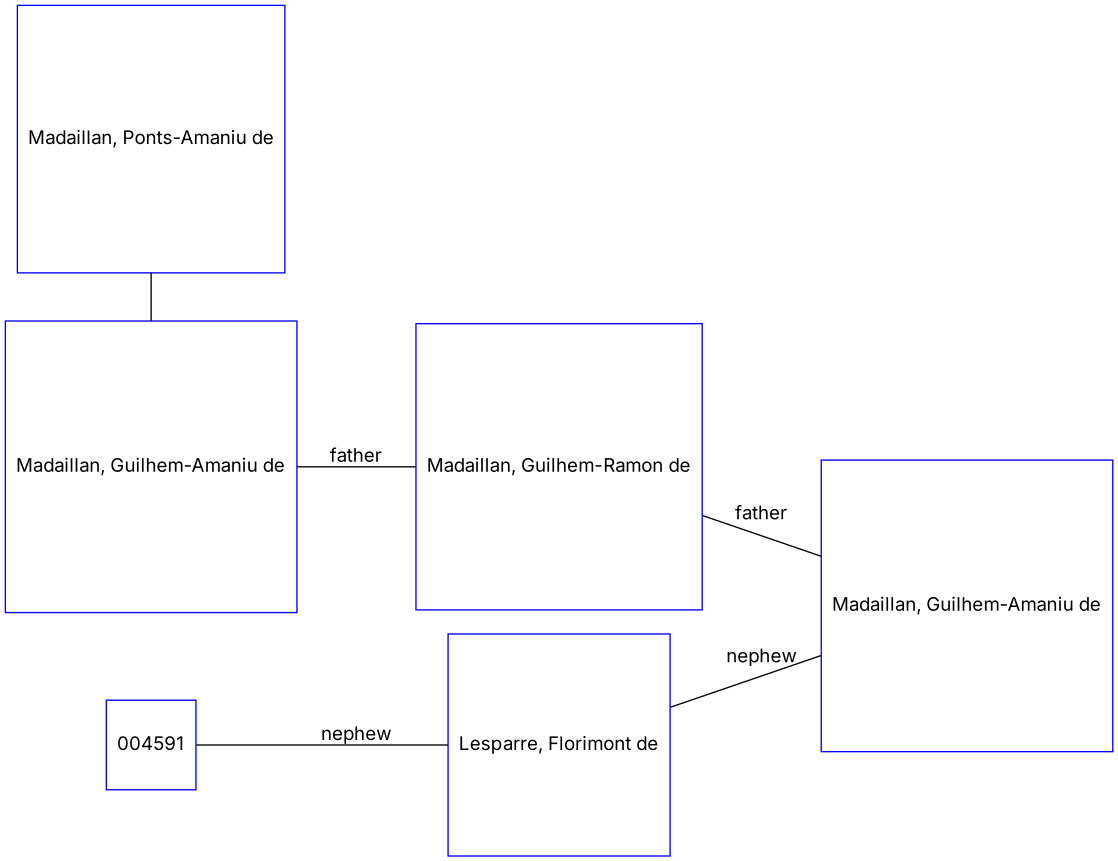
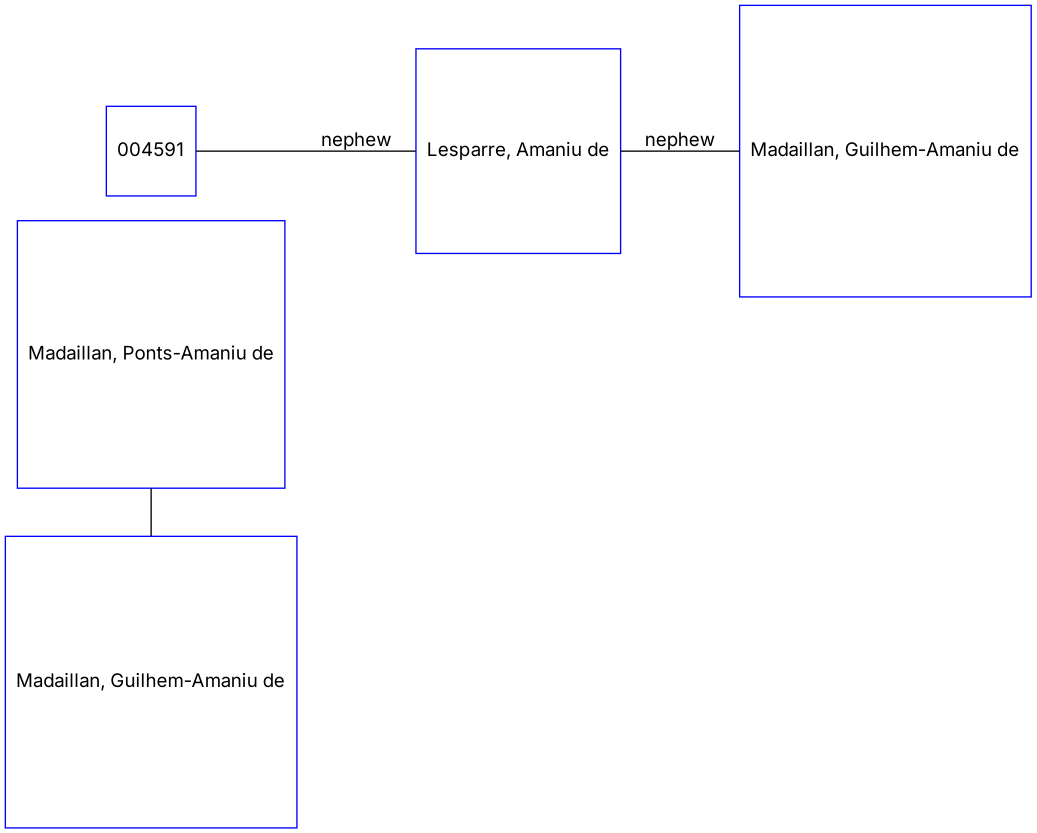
(559, 467) -> none
(559, 745) -> (518, 151)
